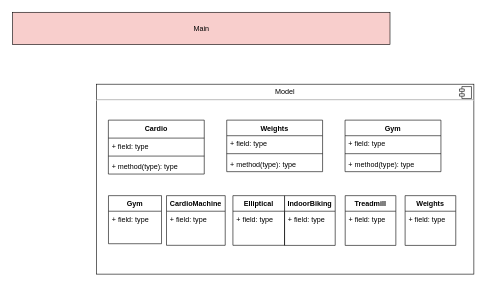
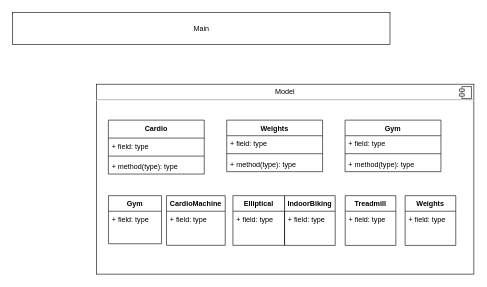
(201, 29) -> (201, 29)
